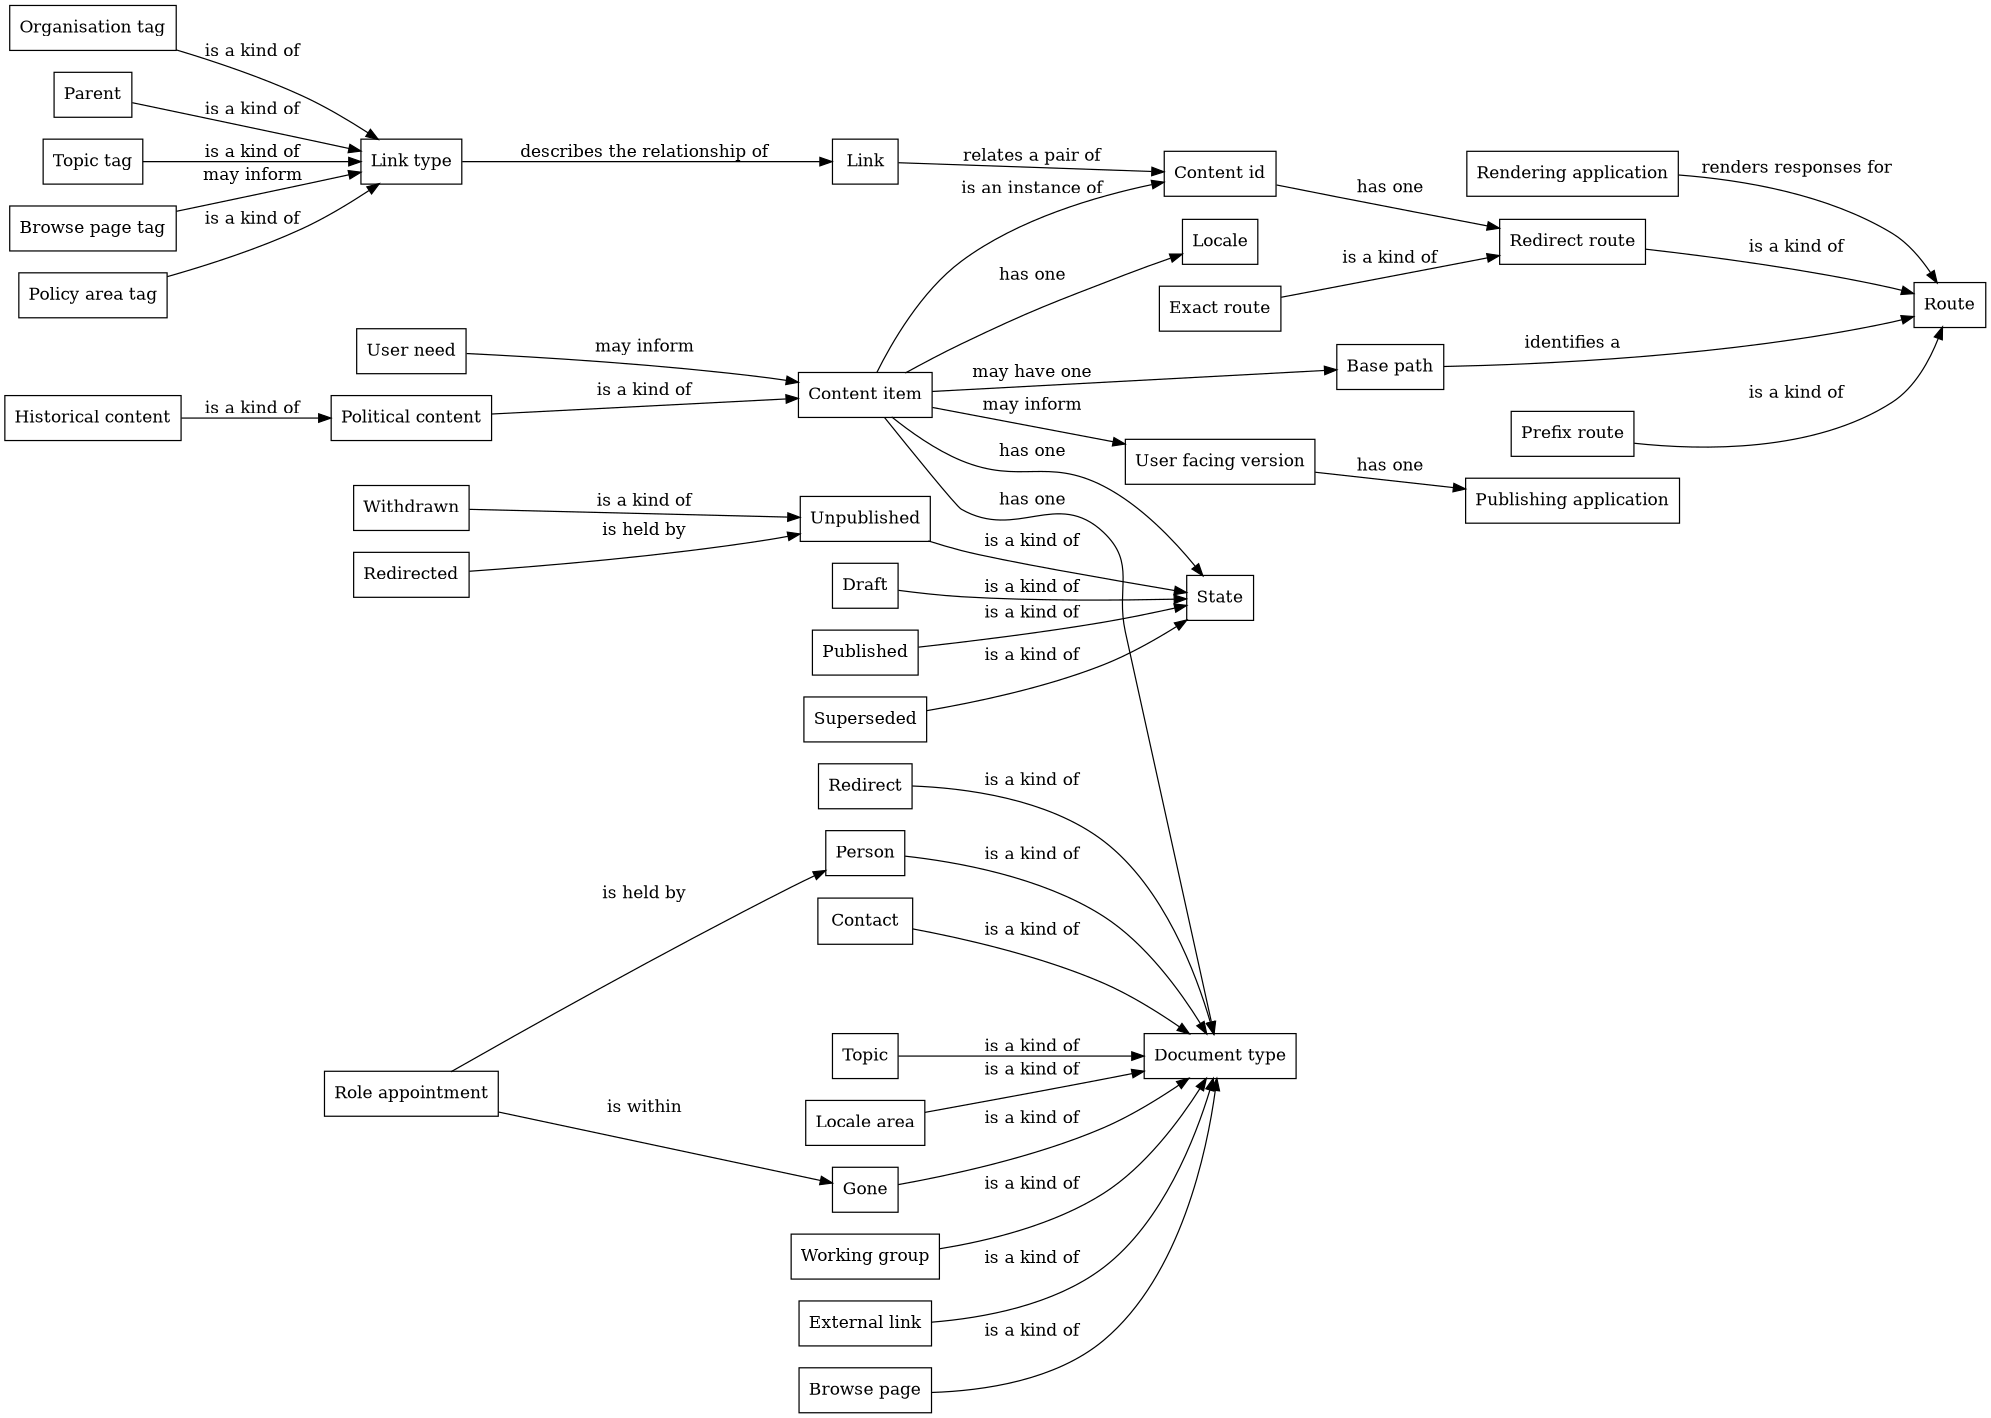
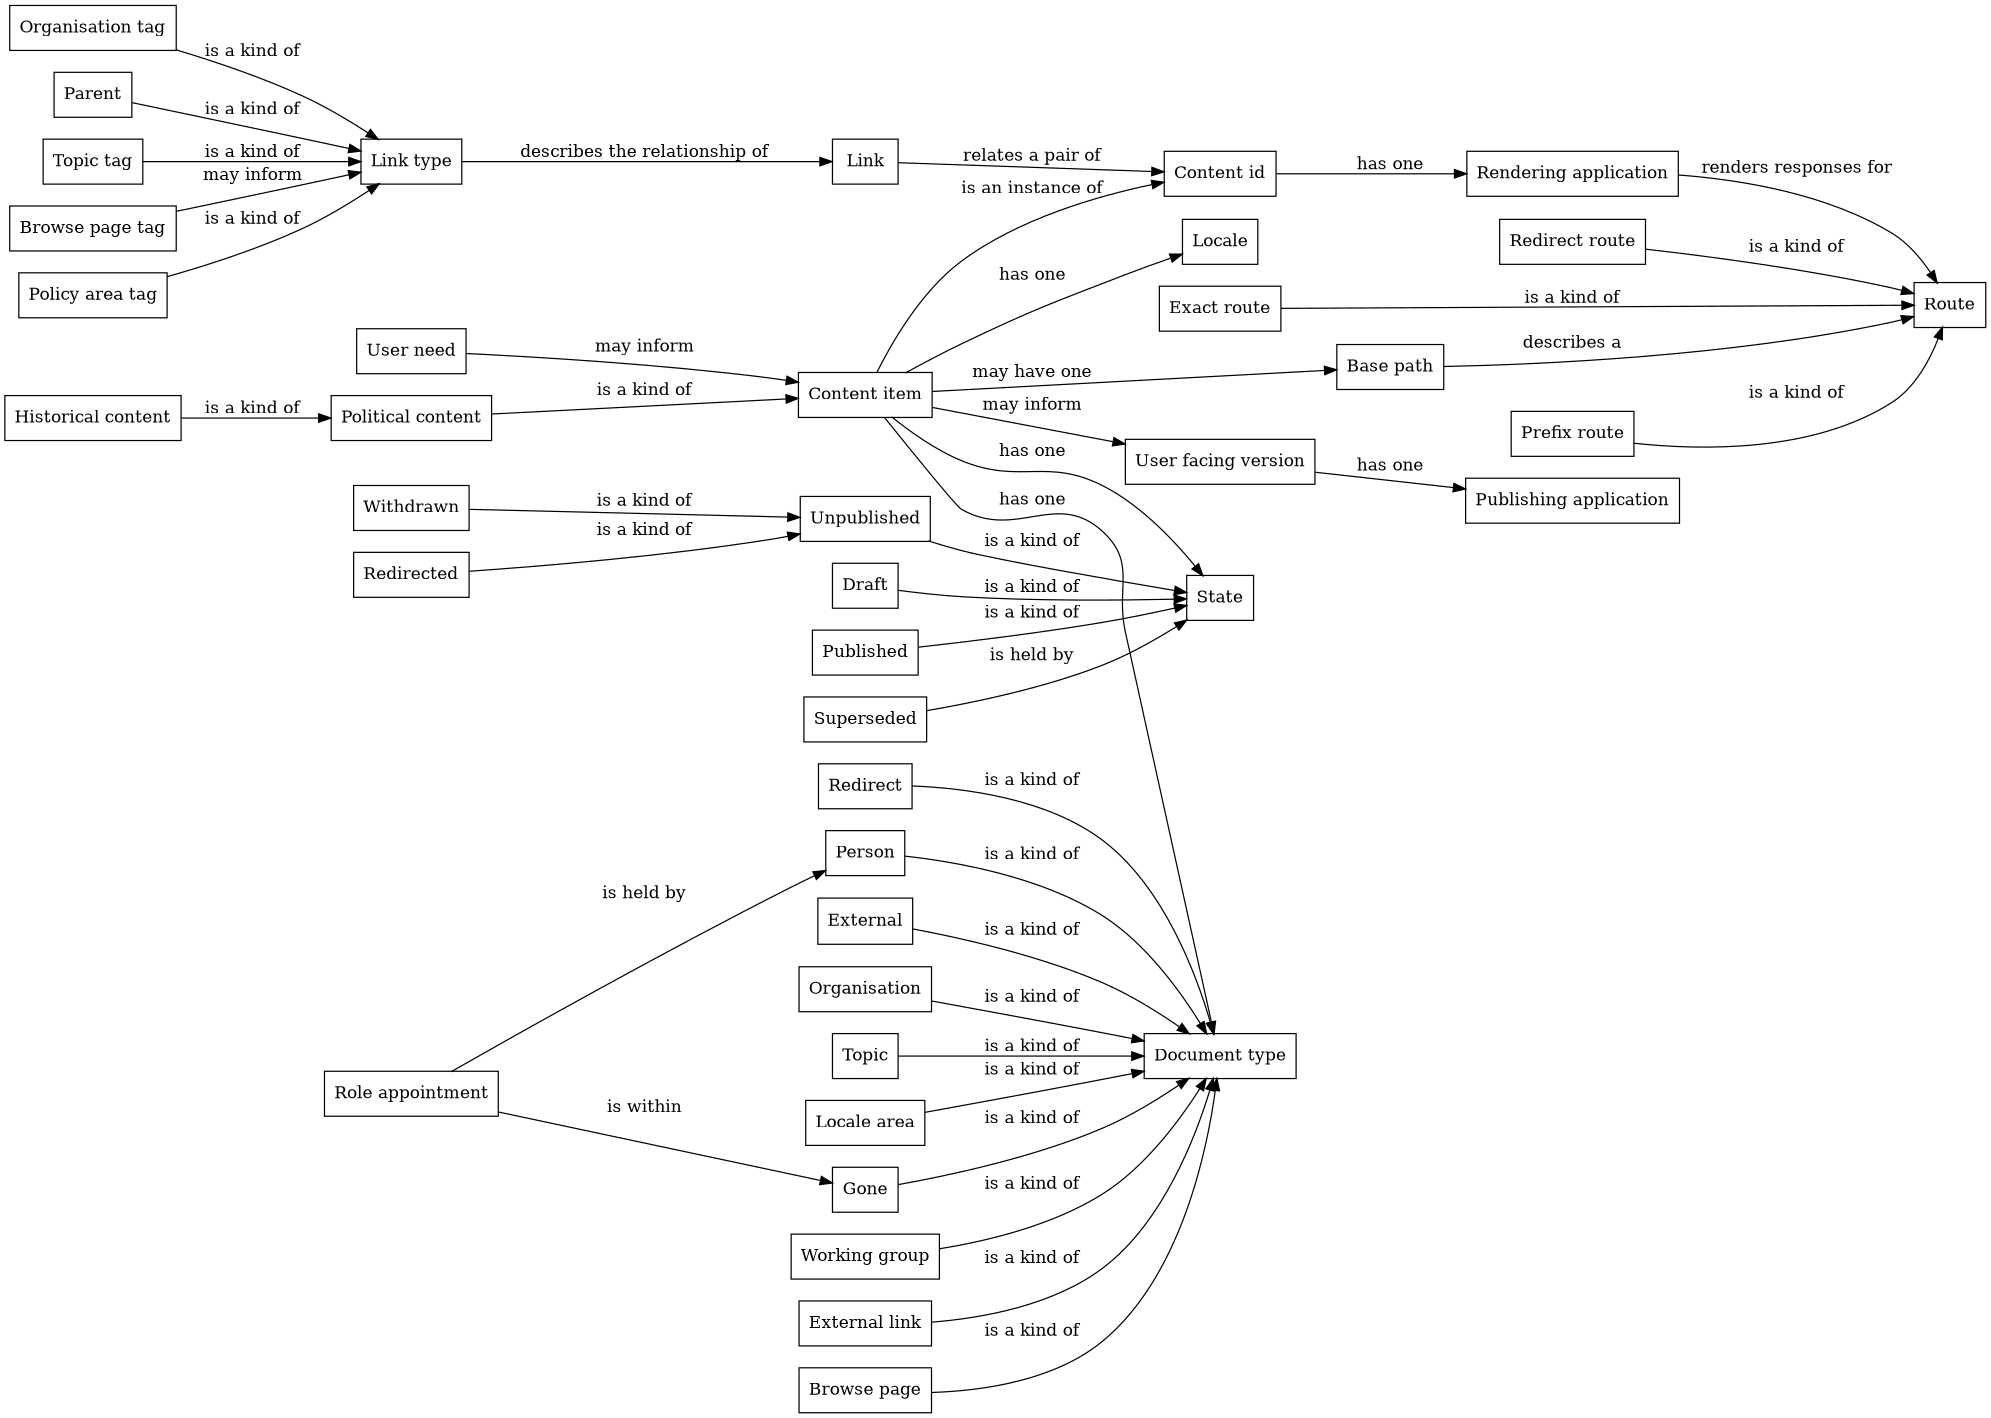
(1382, 206) -> (1365, 174)
(1384, 278) -> (1591, 307)
(1573, 343) -> (1573, 343)
(645, 530) -> (645, 530)
(1032, 656) -> (1032, 656)
(865, 921) -> (865, 921)
none -> (865, 989)
